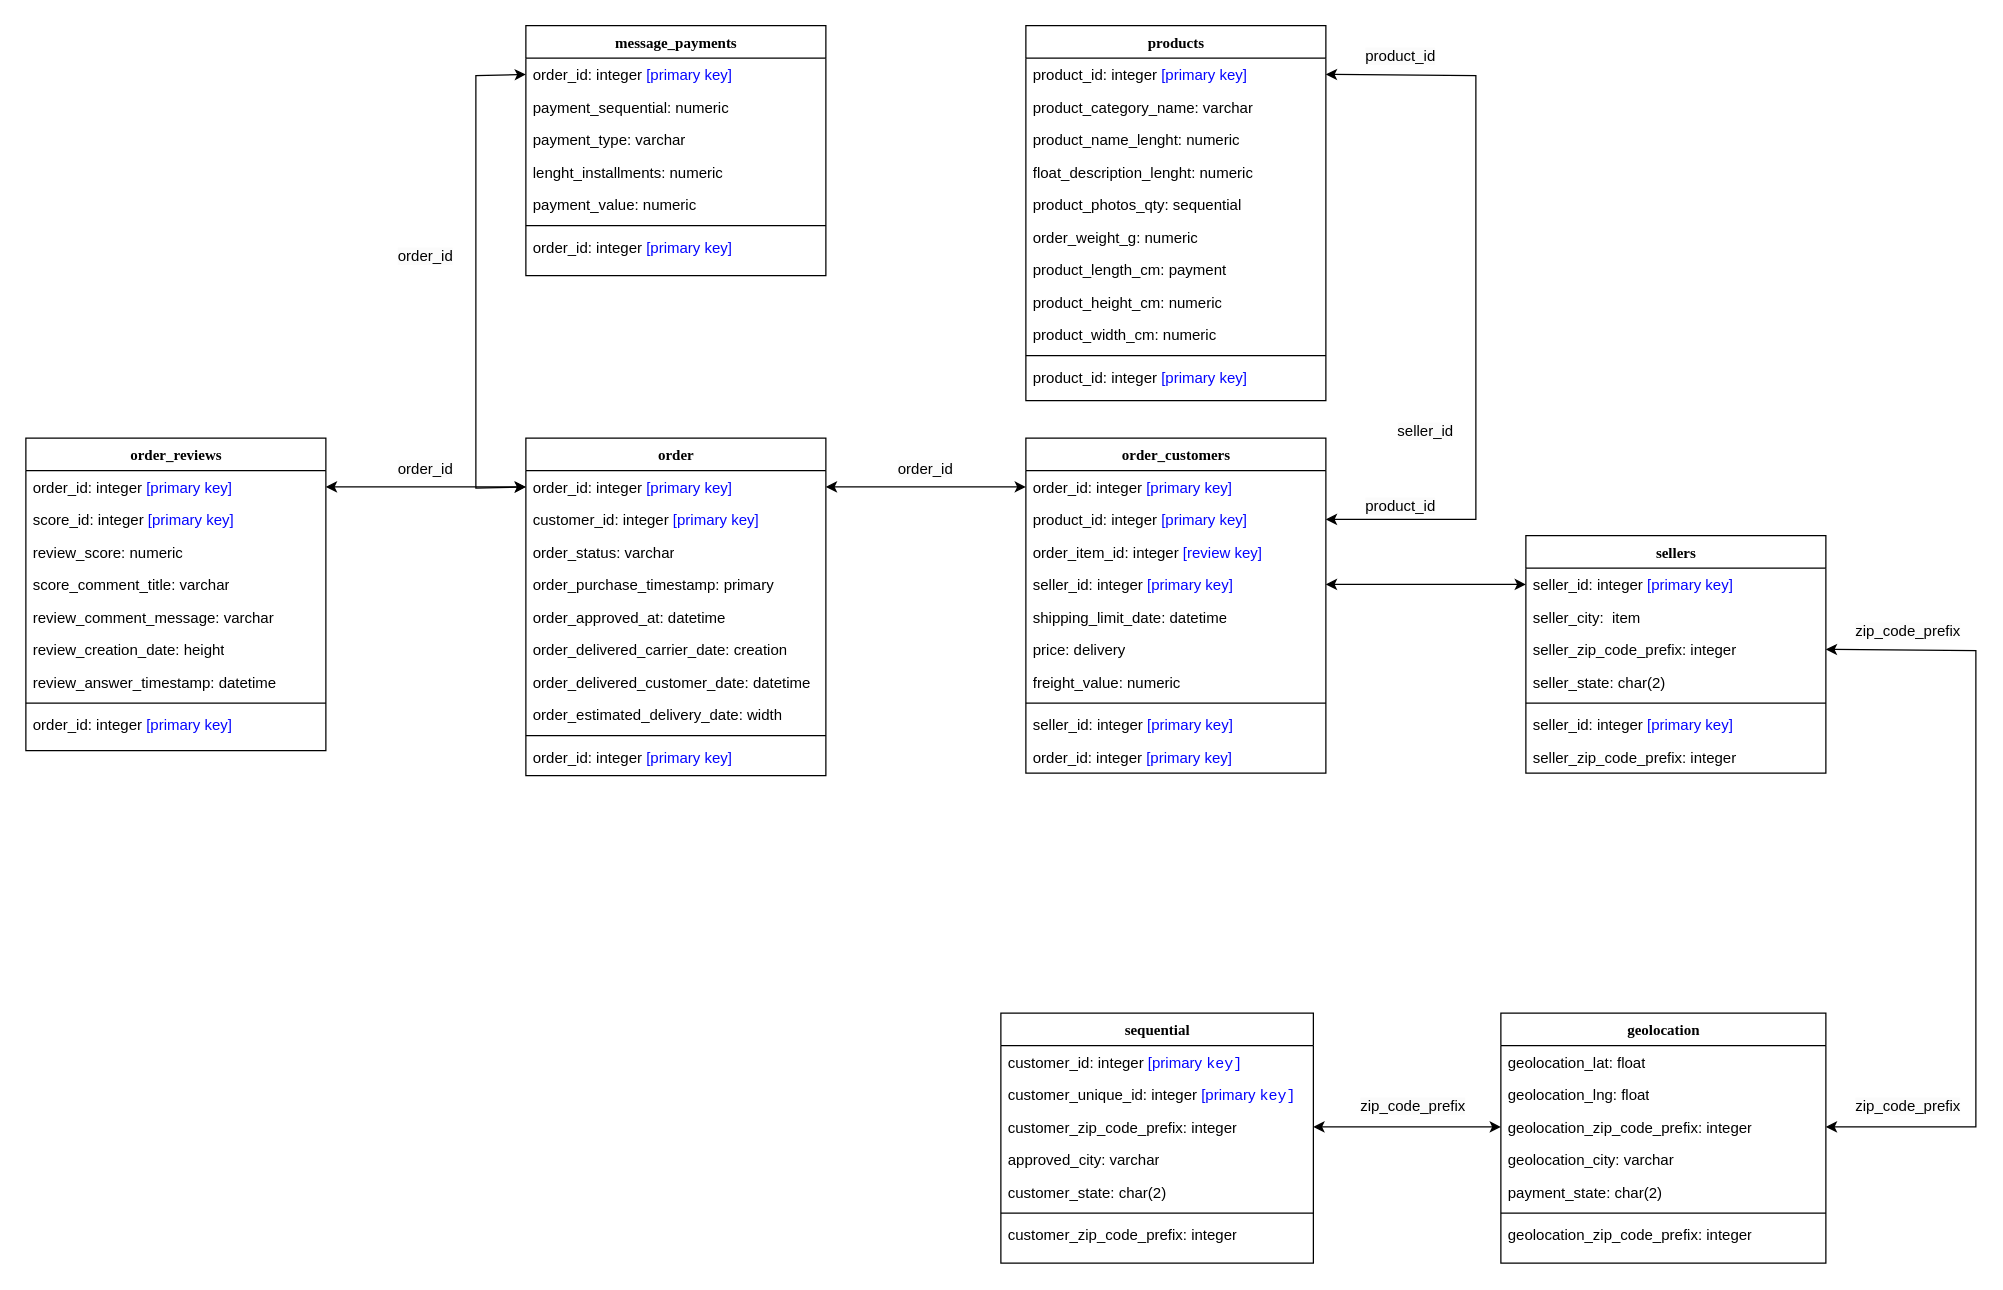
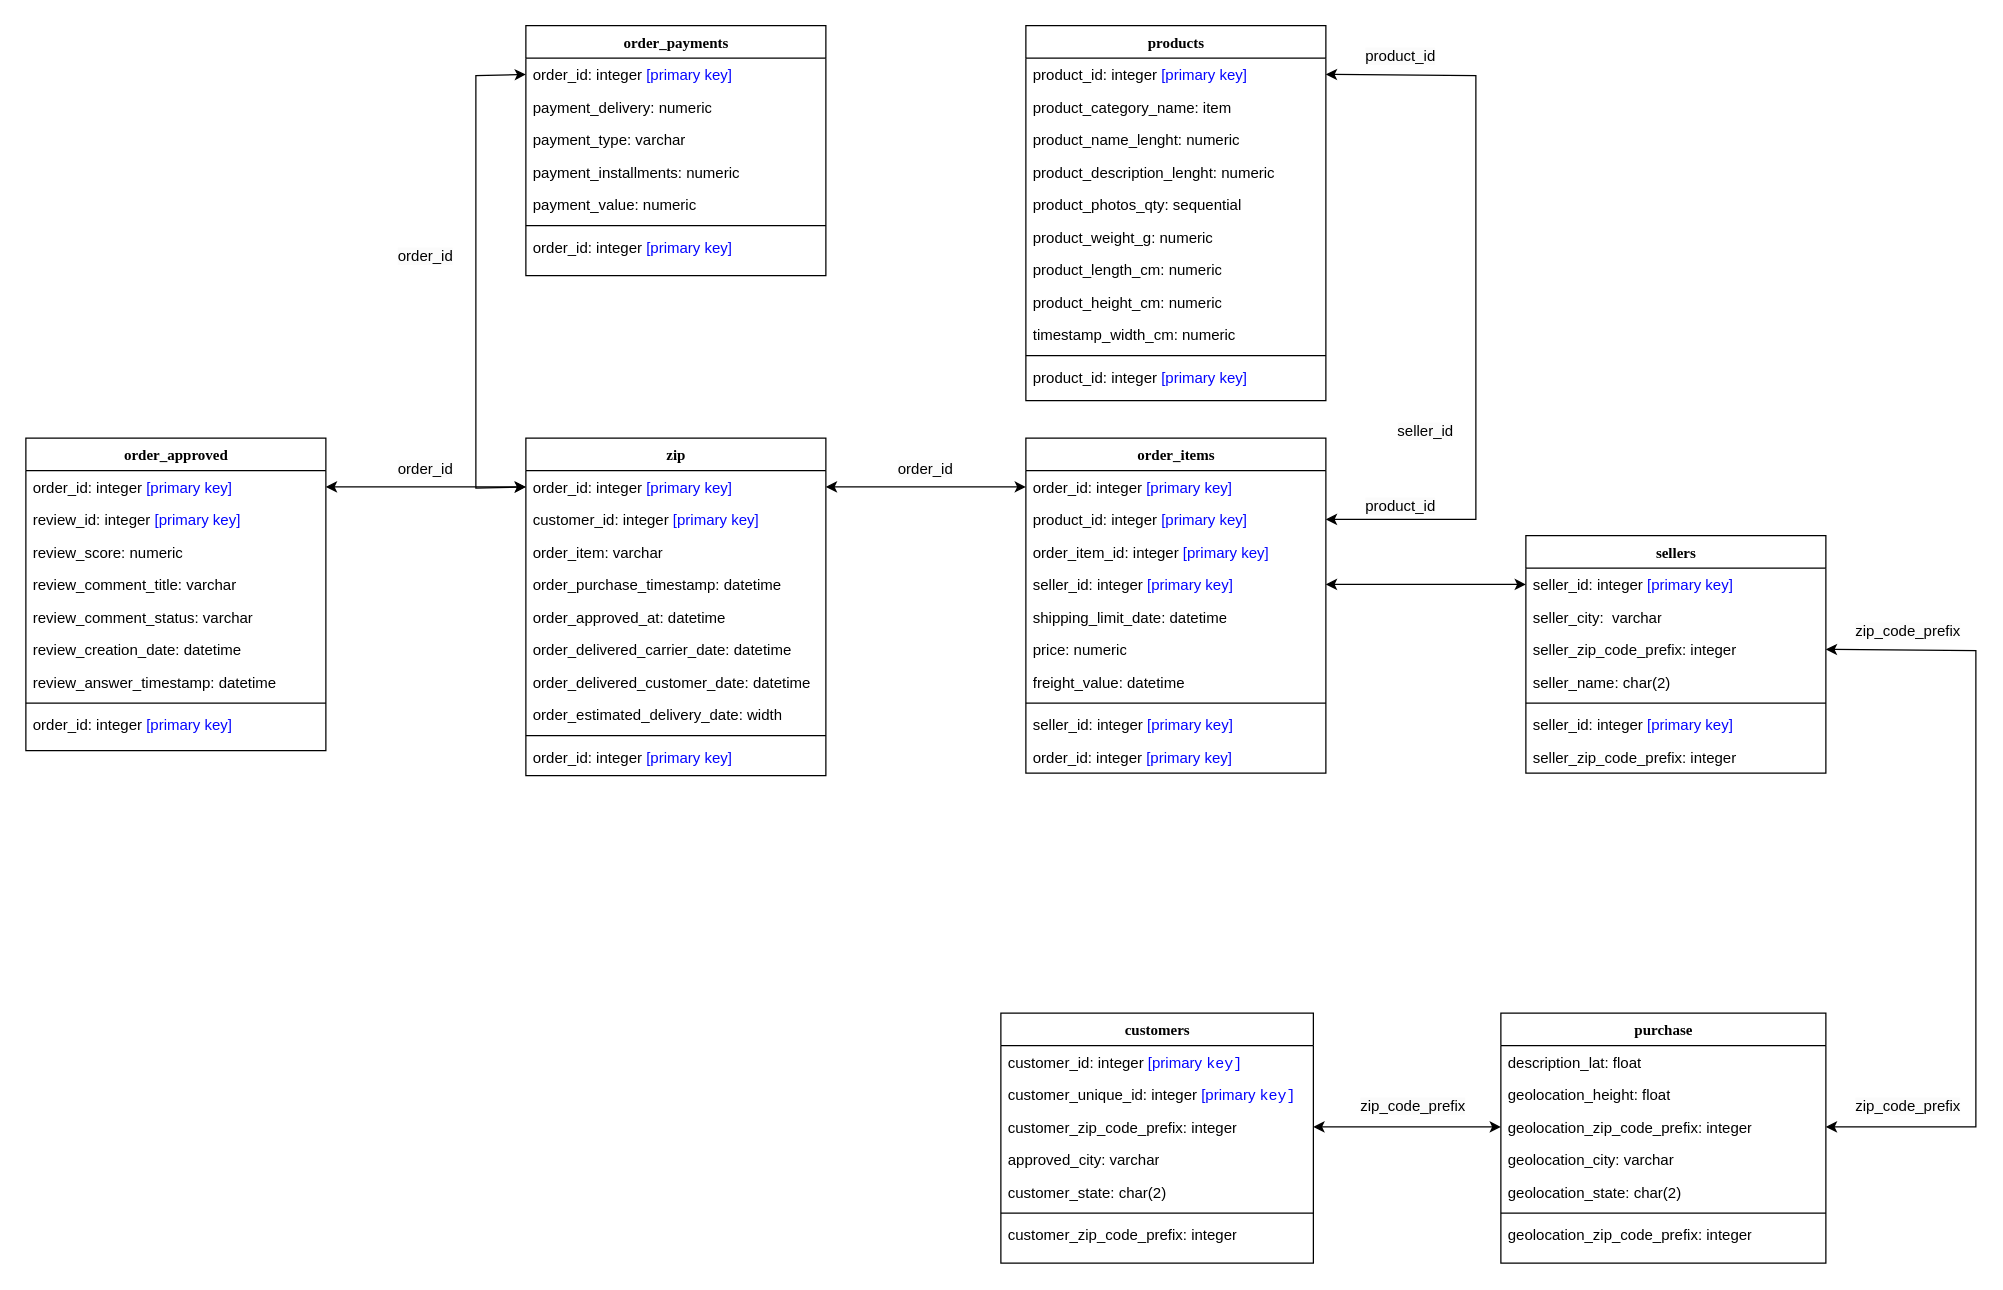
(676, 43) -> (676, 43)
(637, 108) -> (628, 108)
(1155, 108) -> (1141, 108)
(637, 173) -> (643, 173)
(1158, 173) -> (1168, 173)
(1122, 238) -> (1130, 238)
(1136, 271) -> (1135, 271)
(1130, 336) -> (1137, 336)
(176, 456) -> (176, 456)
(676, 456) -> (676, 456)
(1176, 456) -> (1176, 456)
(156, 521) -> (158, 521)
(617, 553) -> (607, 553)
(1168, 553) -> (1173, 553)
(143, 586) -> (145, 586)
(664, 586) -> (668, 586)
(157, 618) -> (153, 618)
(1597, 618) -> (1612, 618)
(141, 651) -> (149, 651)
(1086, 651) -> (1084, 651)
(677, 660) -> (677, 660)
(1116, 683) -> (1120, 683)
(1614, 683) -> (1609, 683)
(1158, 1031) -> (1158, 1031)
(1664, 1031) -> (1664, 1031)
(1589, 1063) -> (1589, 1063)
(1589, 1096) -> (1601, 1096)
(1597, 1193) -> (1610, 1193)
